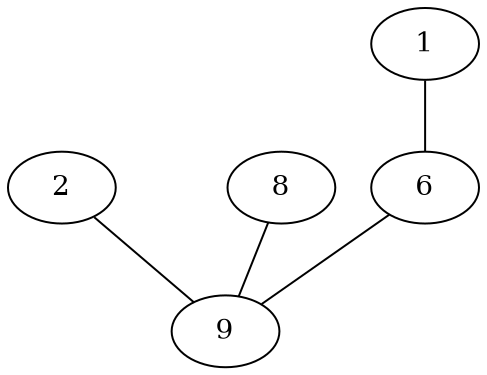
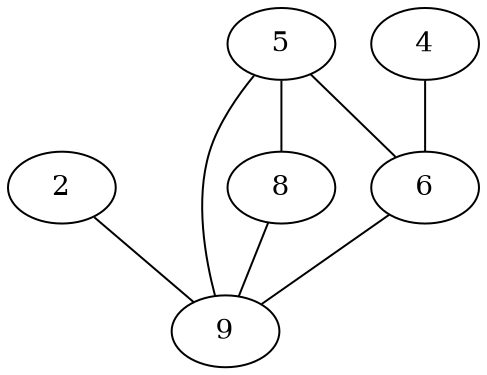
none -> (281, 44)
(425, 44) -> (425, 44)
